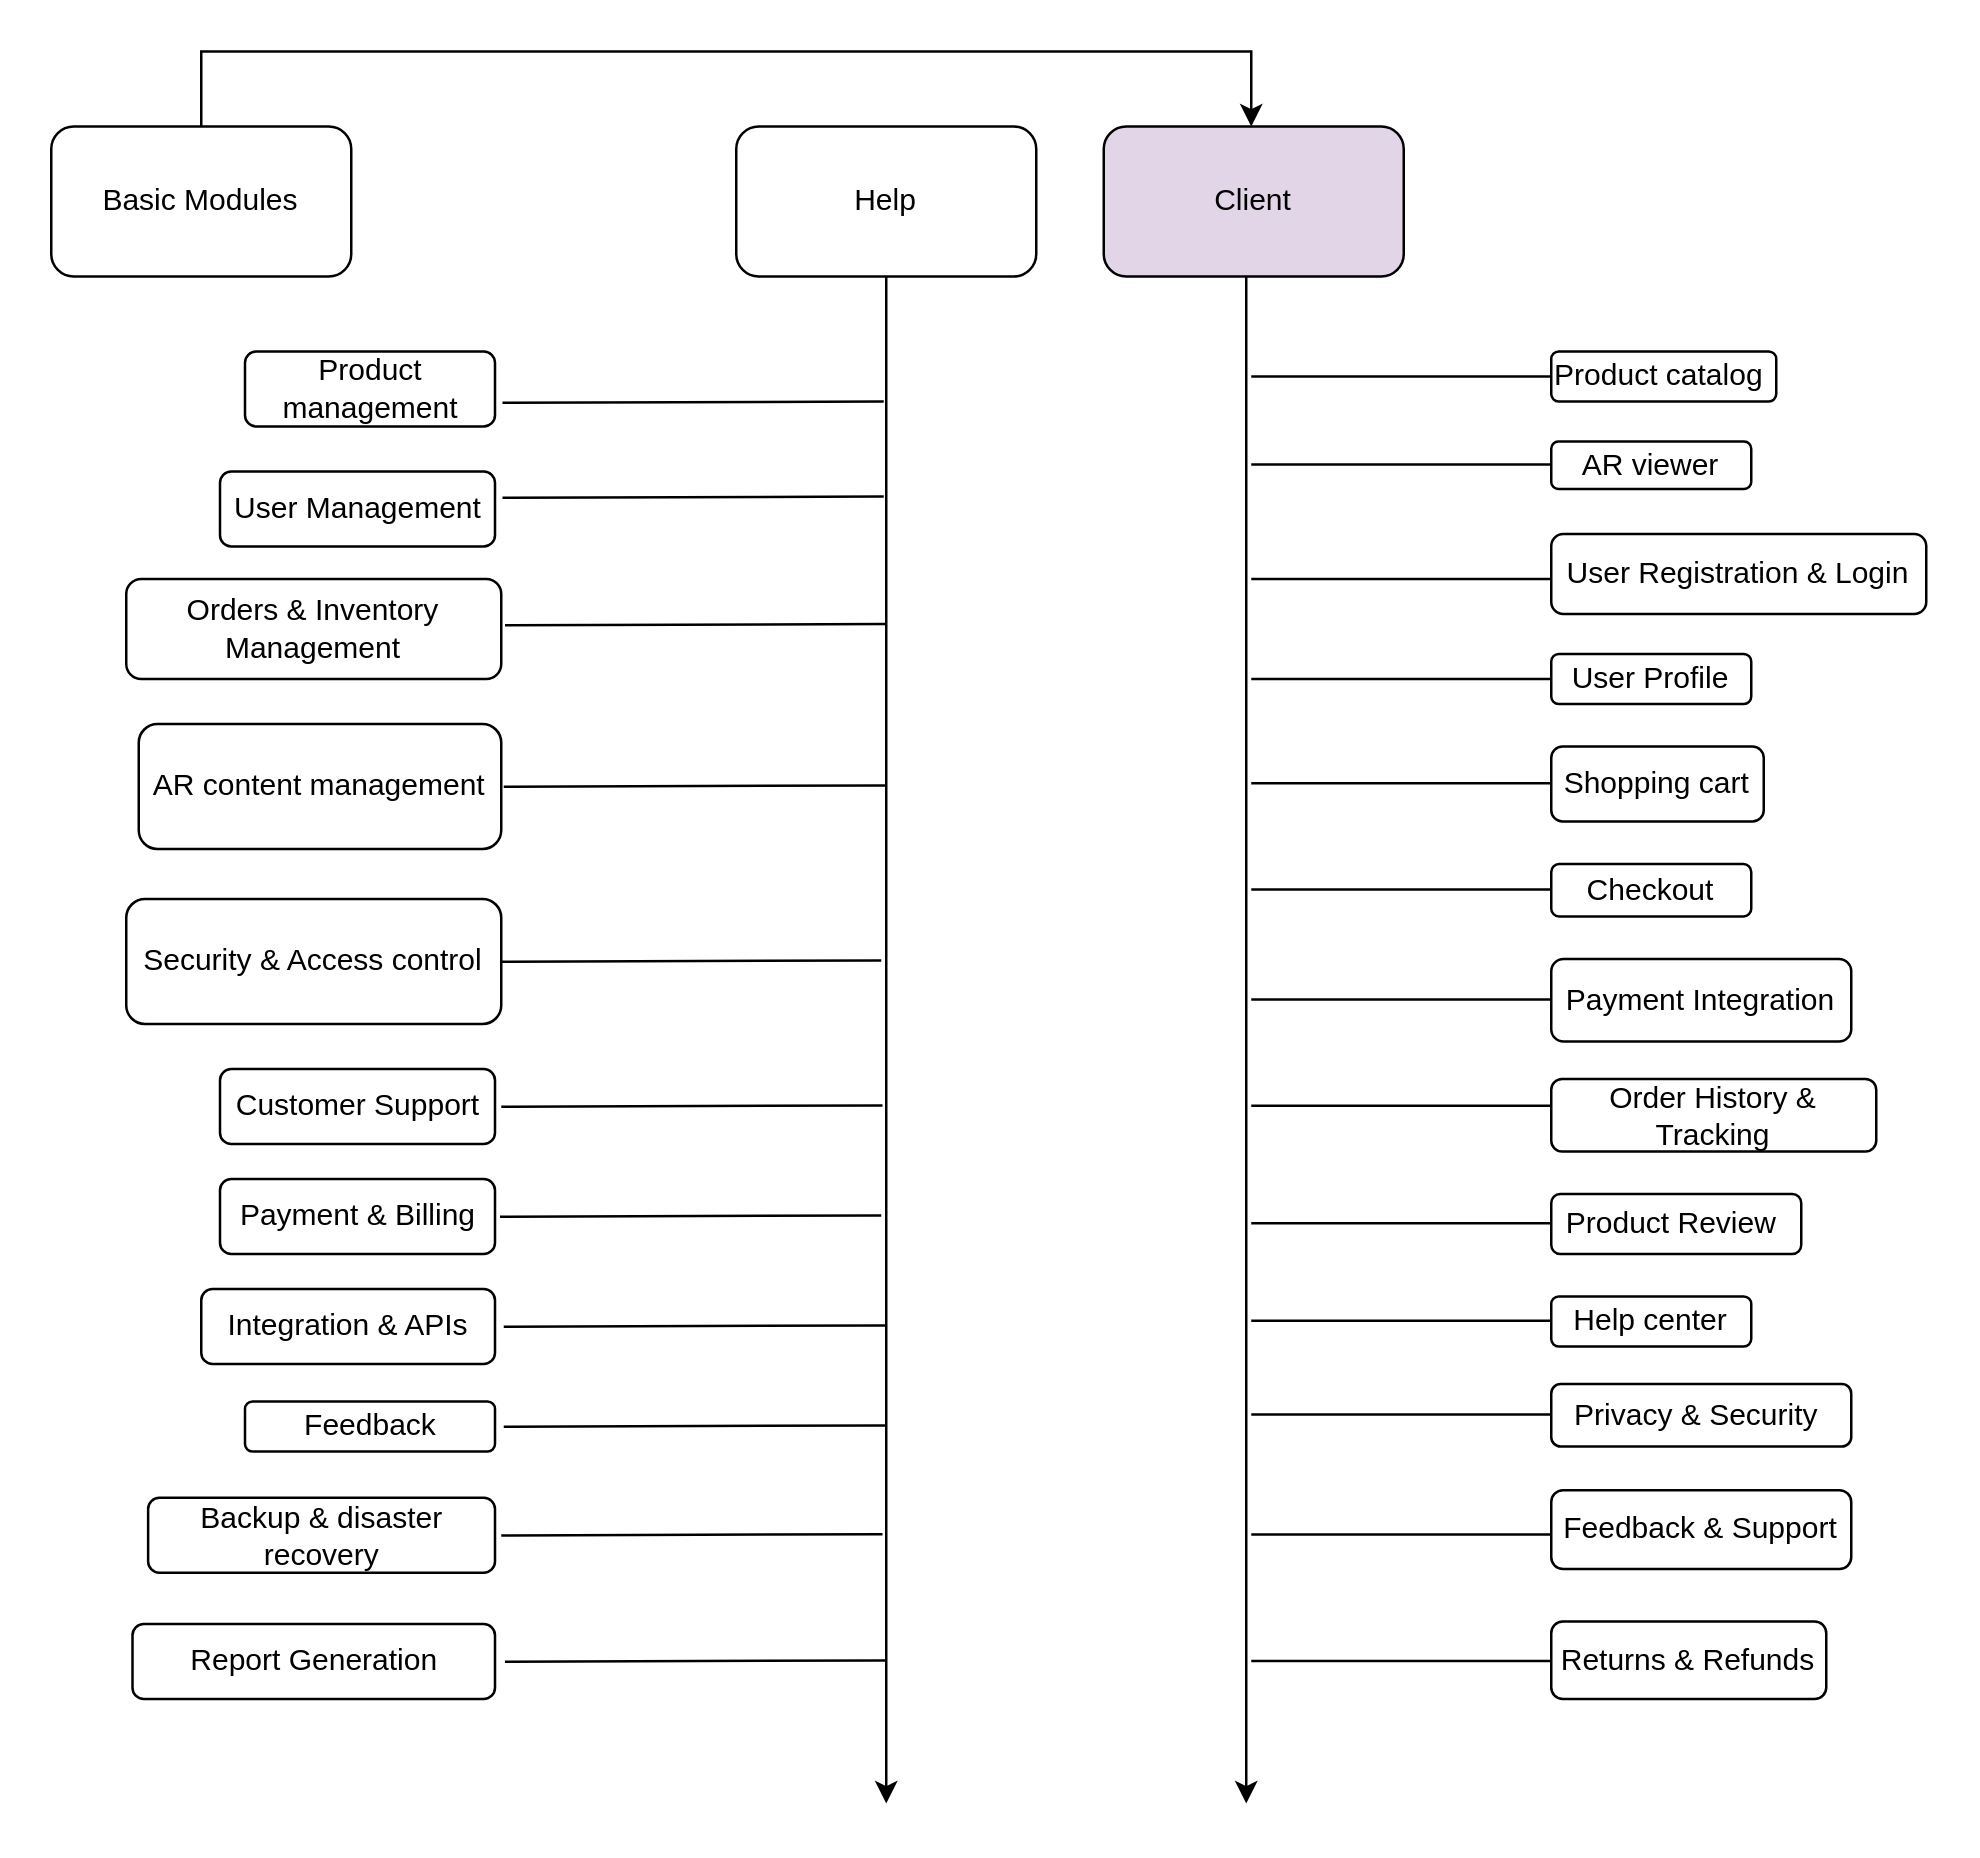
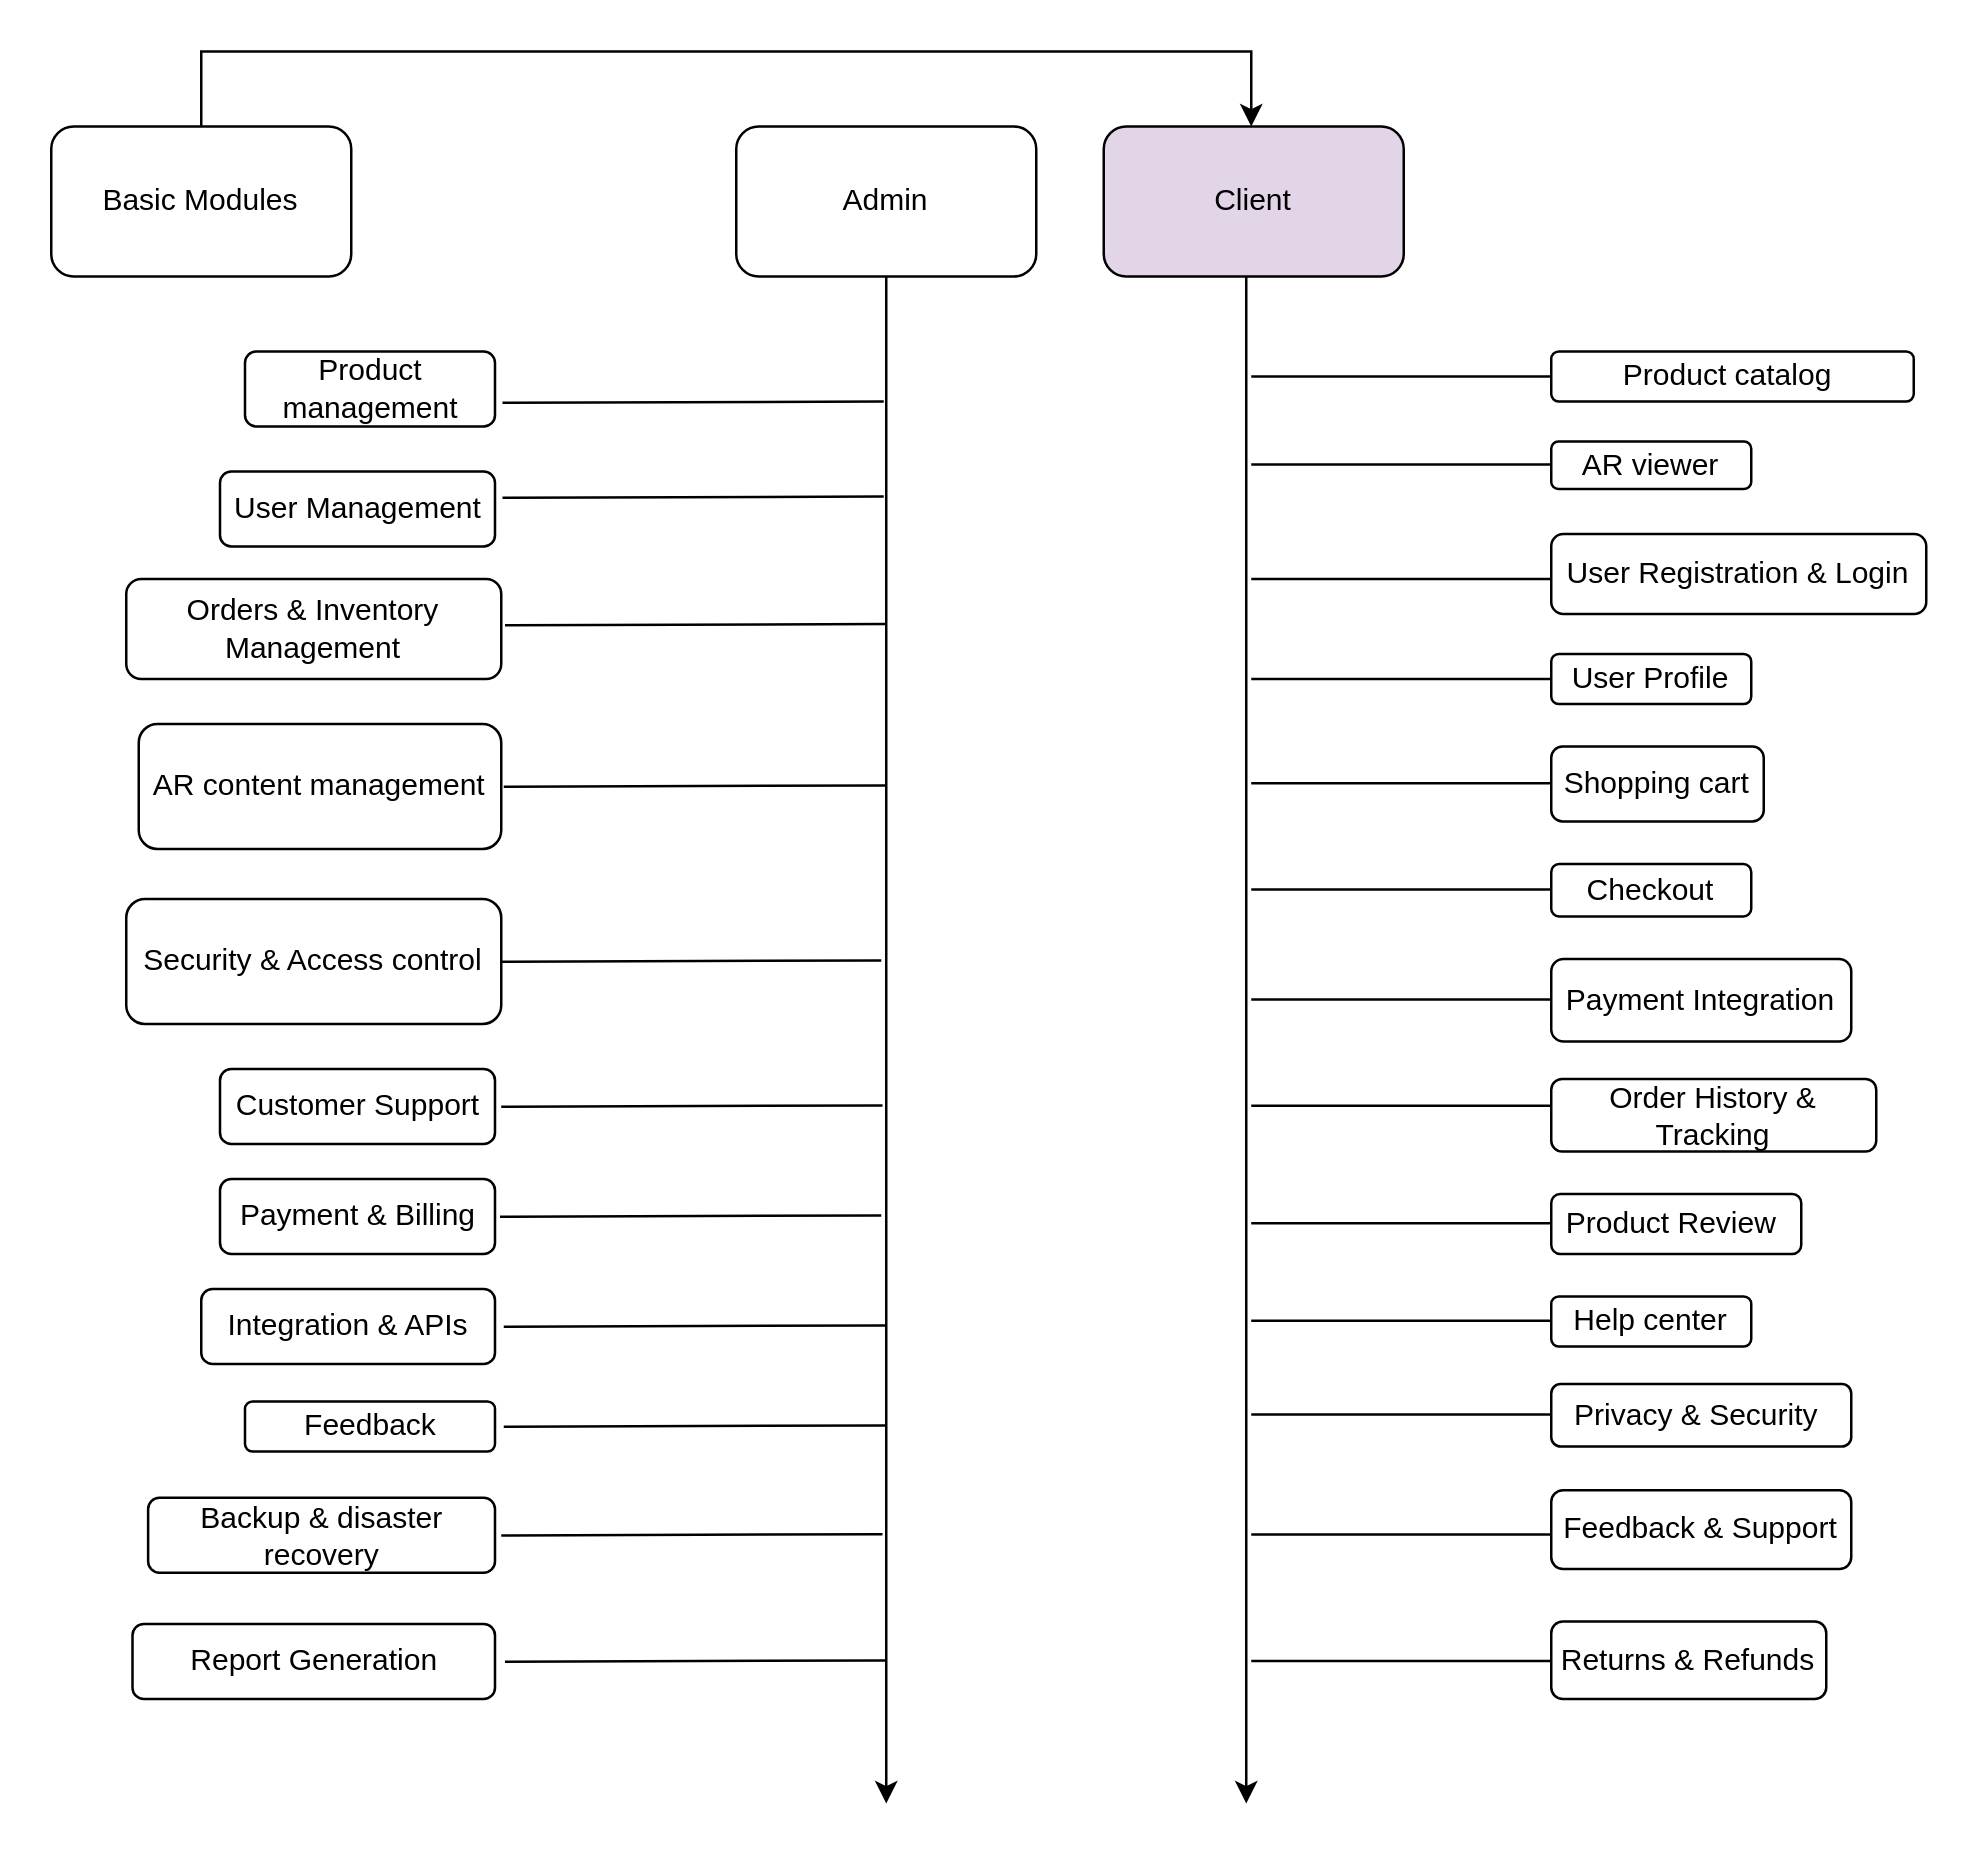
(886, 201) -> (886, 201)
(1664, 376) -> (1733, 376)
